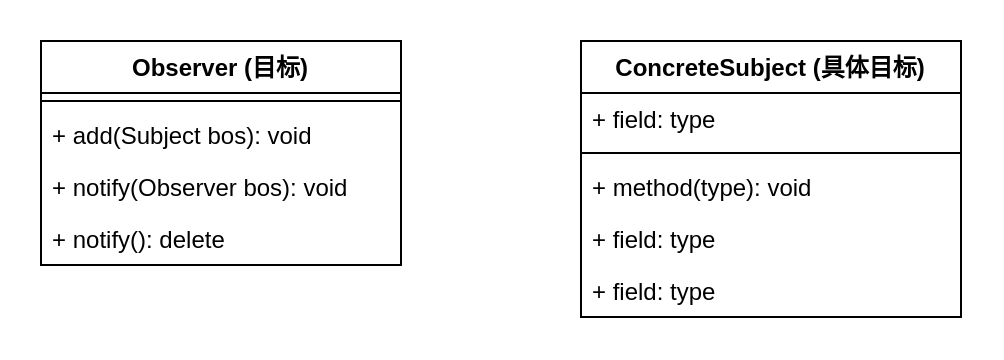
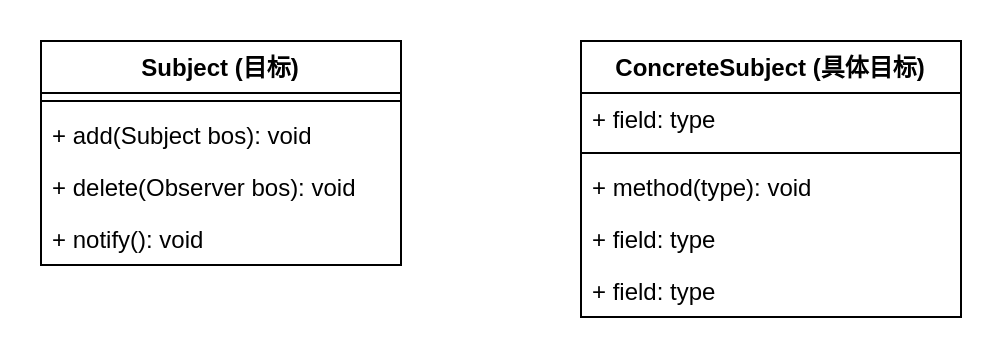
(221, 69) -> (221, 69)
(222, 189) -> (222, 189)
(158, 241) -> (145, 241)
